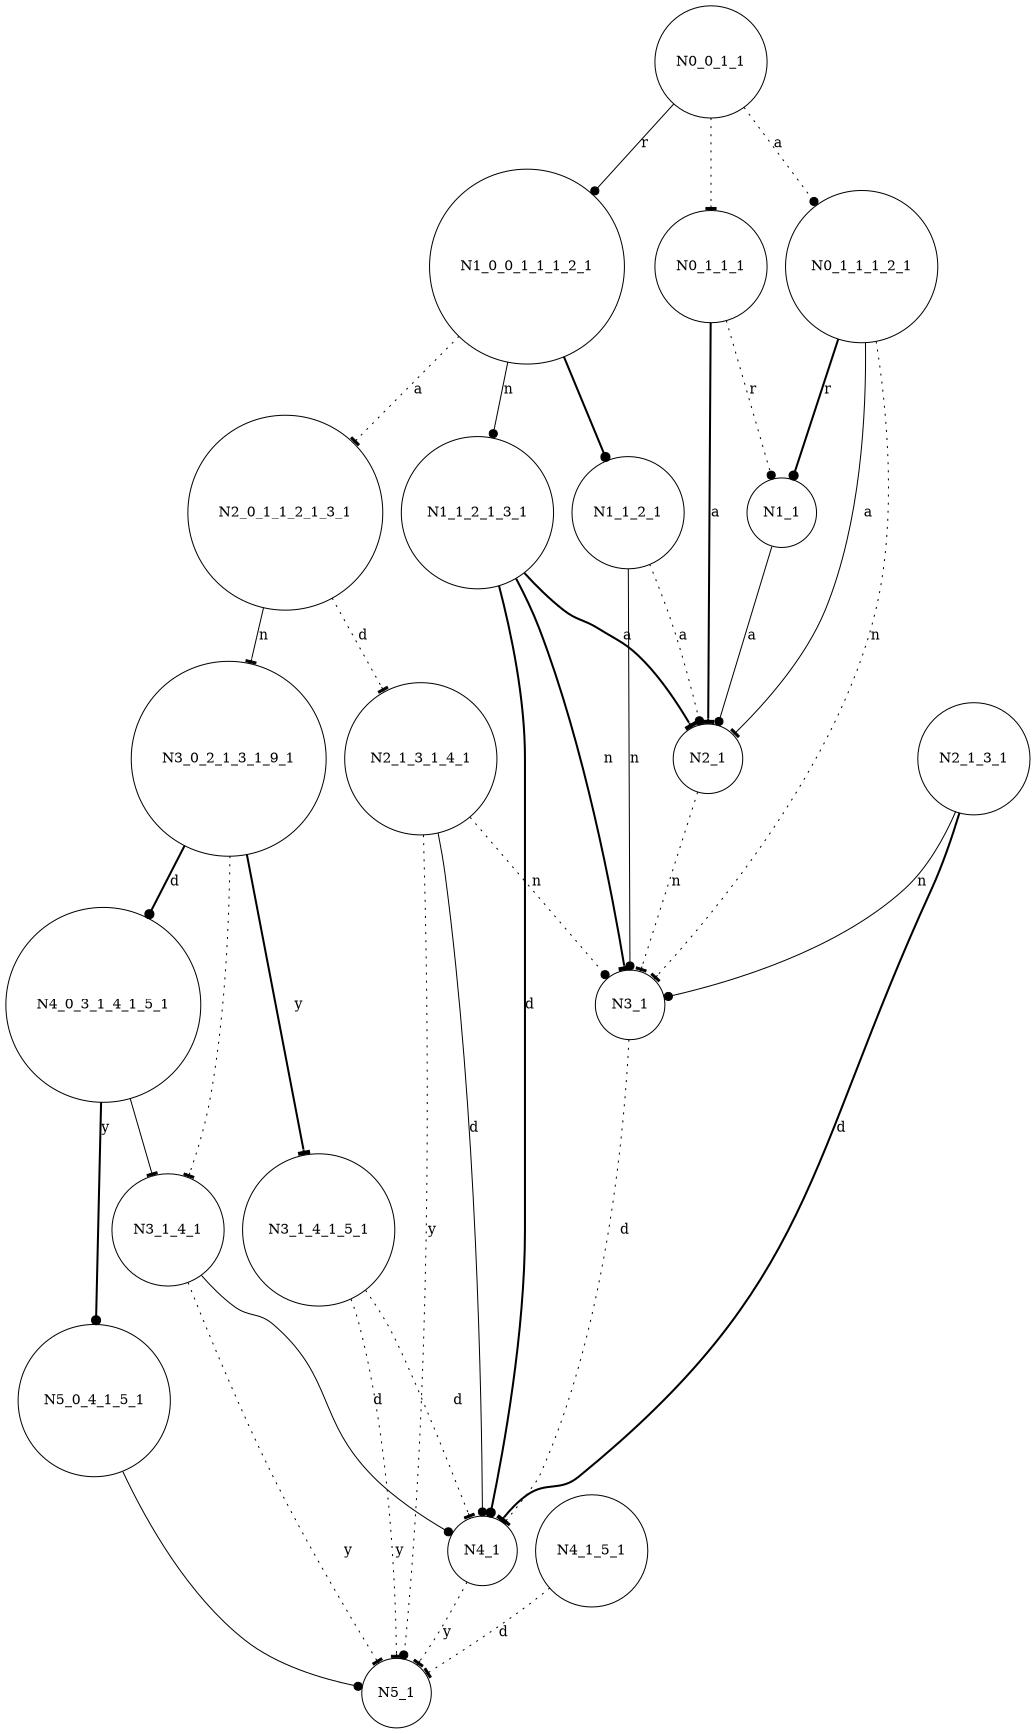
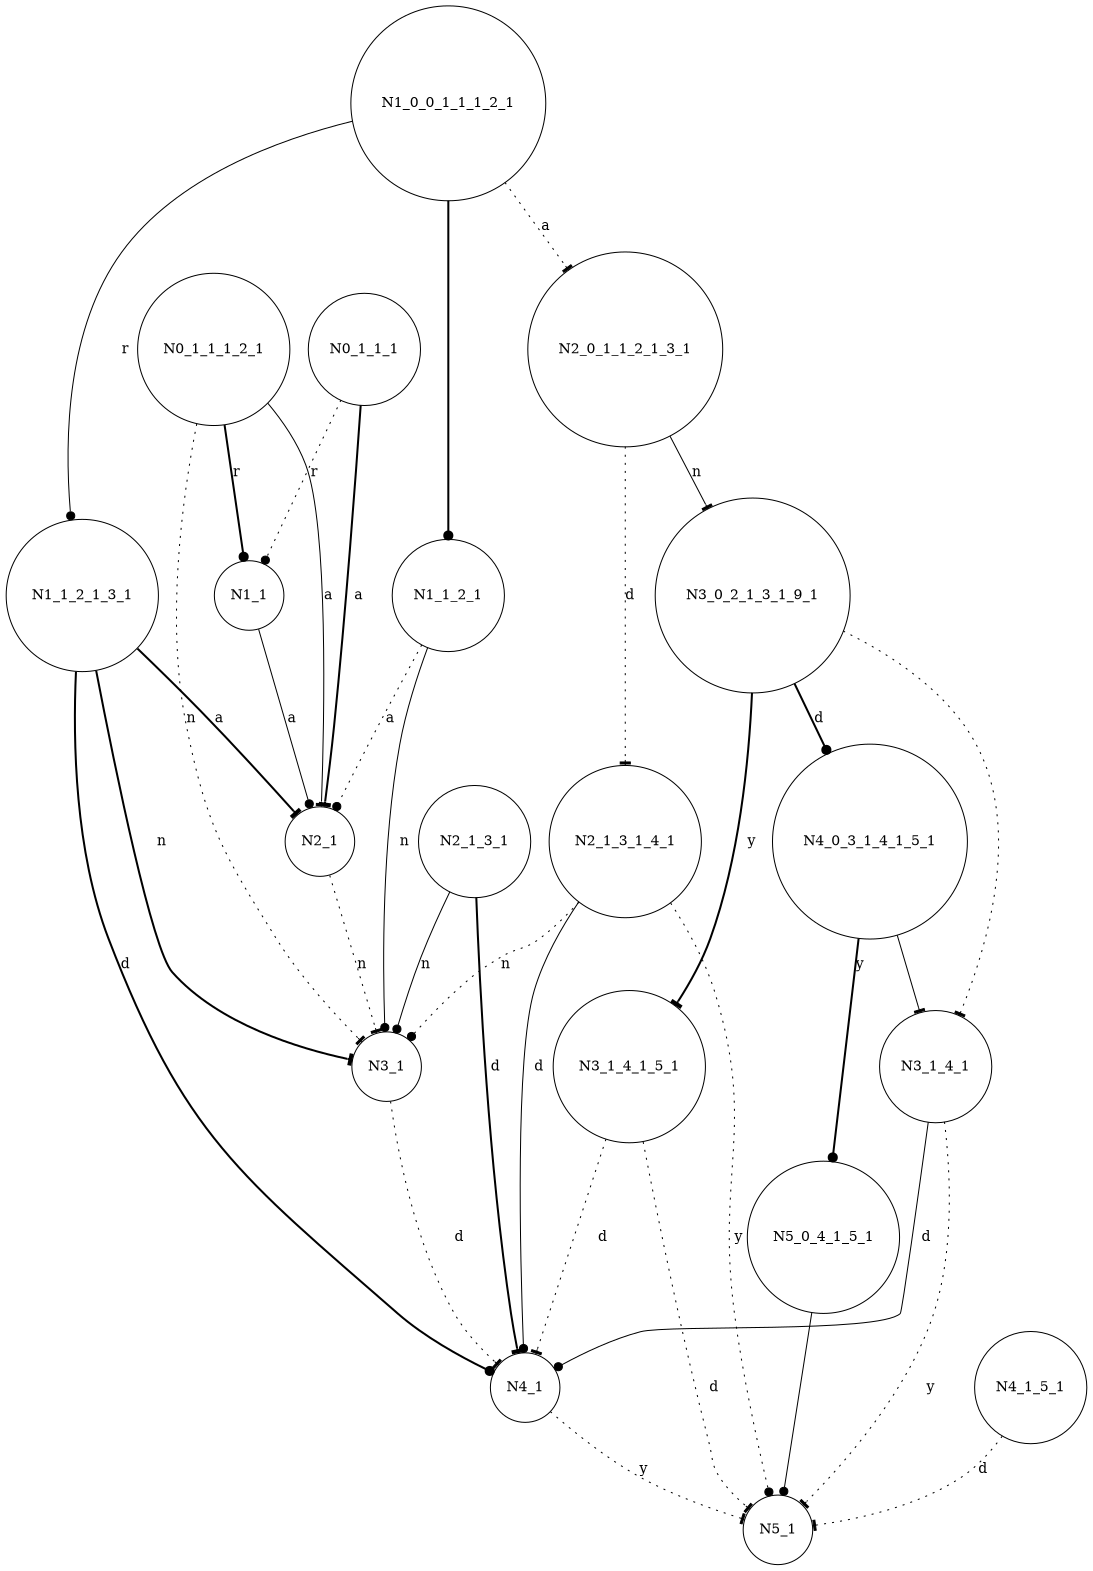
(711, 62) -> none
(509, 390) -> (125, 349)
(400, 1551) -> (714, 1388)
